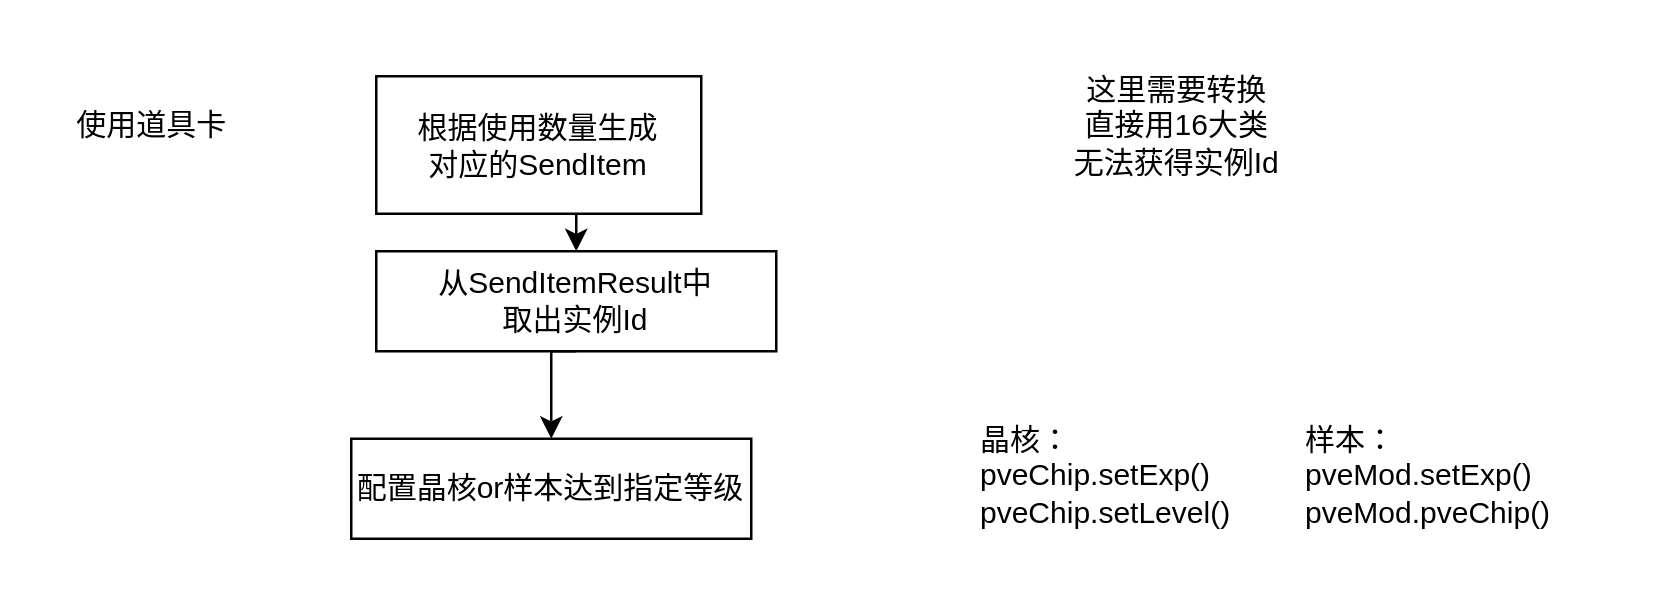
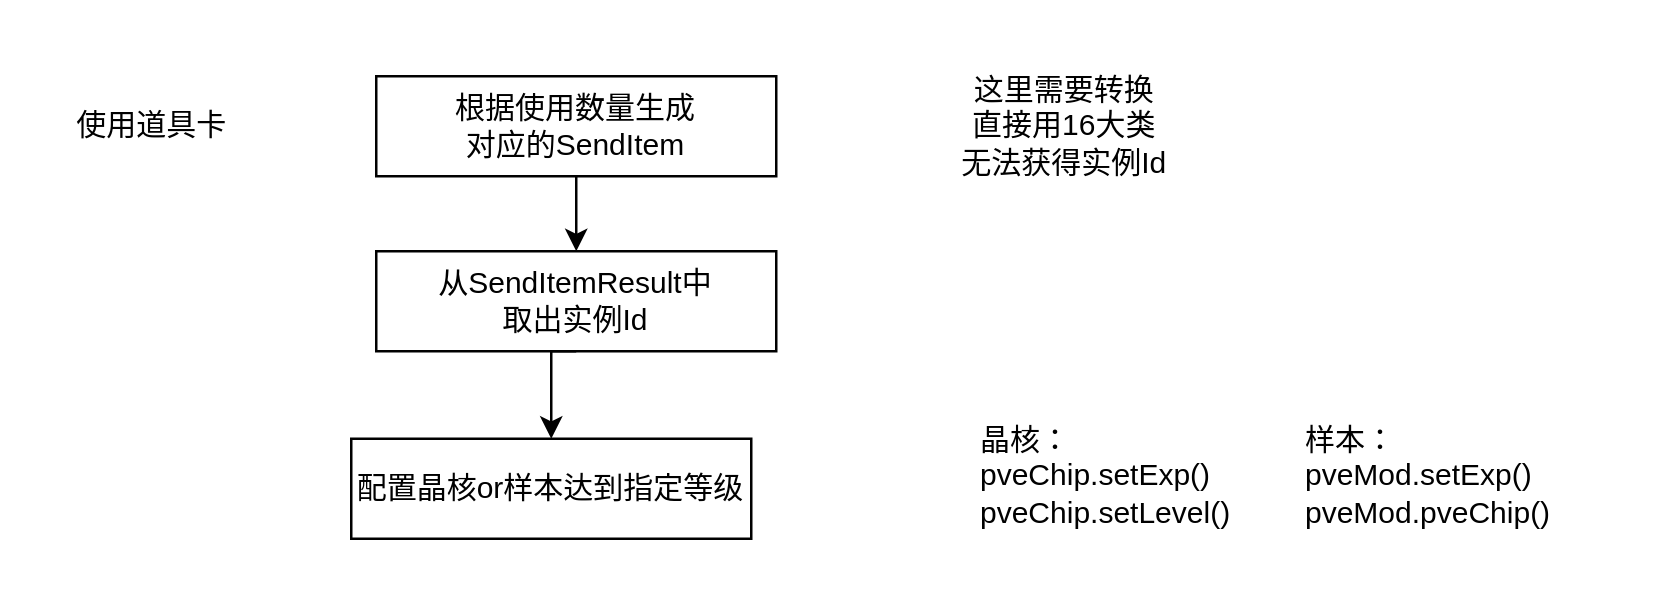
(1176, 126) -> (1064, 126)
(539, 145) -> (576, 126)
